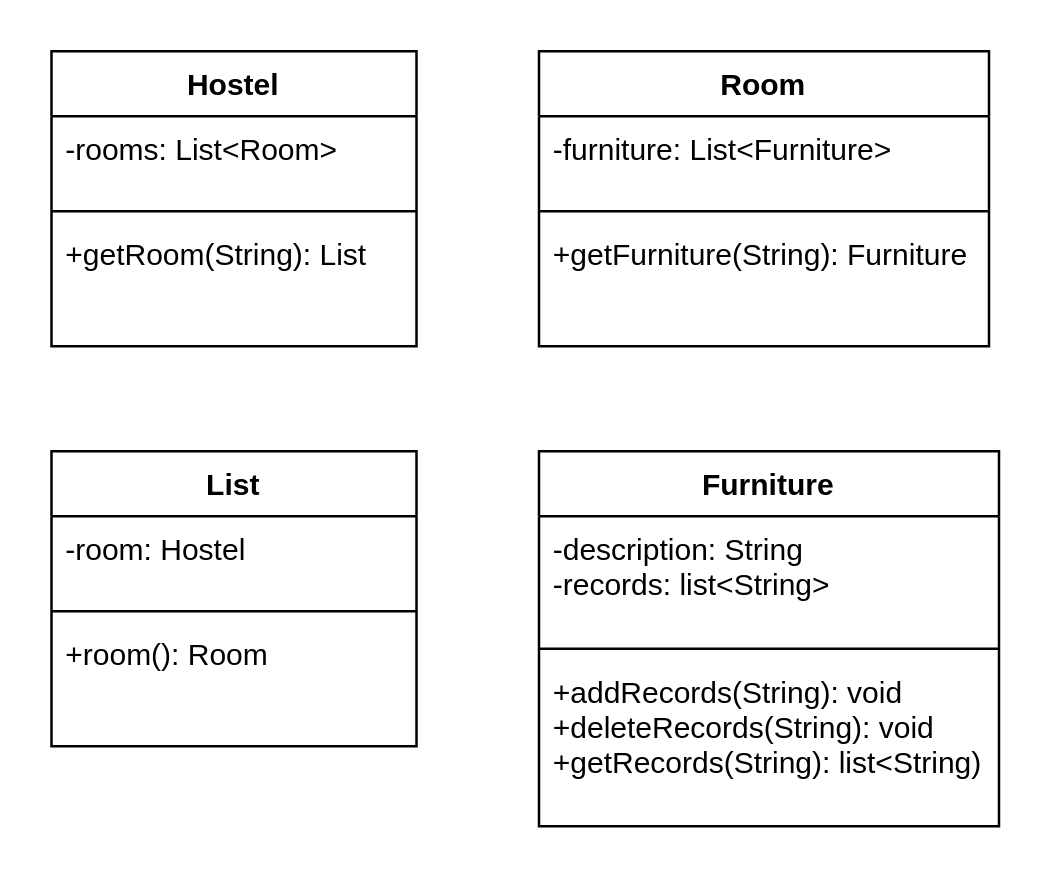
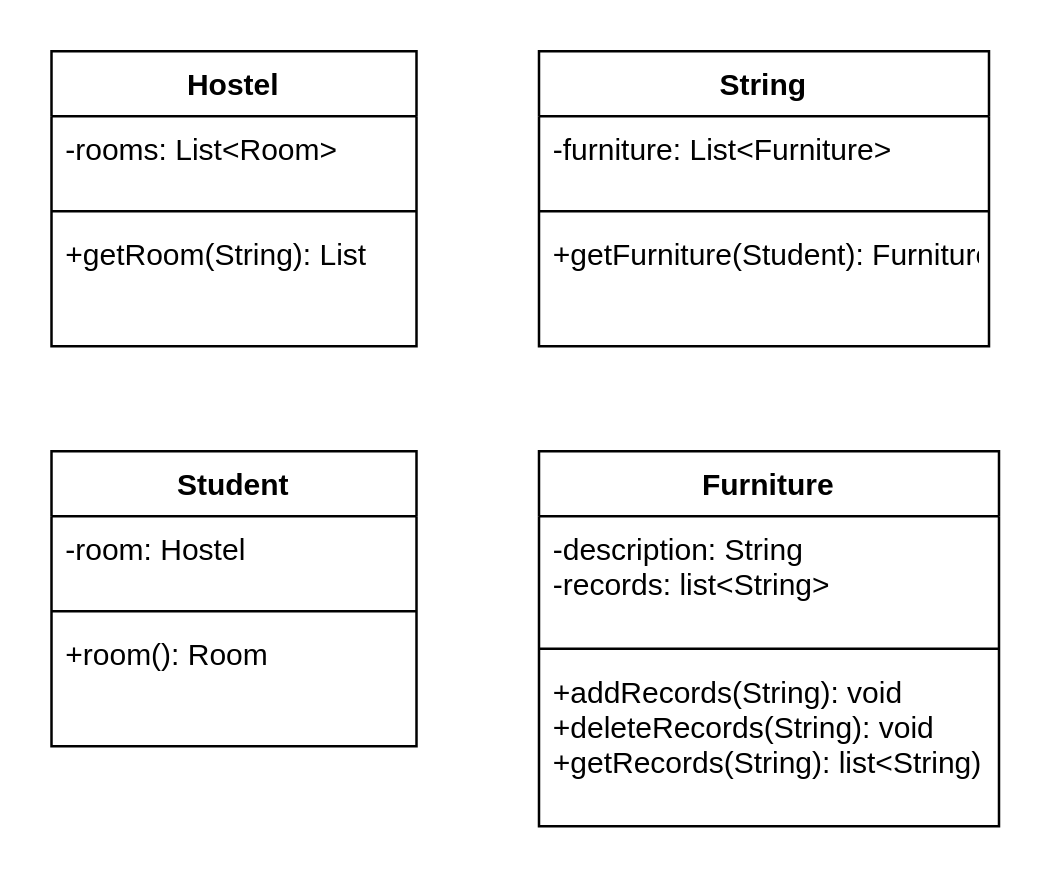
(763, 85) -> (763, 85)
(802, 255) -> (814, 255)
(233, 485) -> (233, 485)
